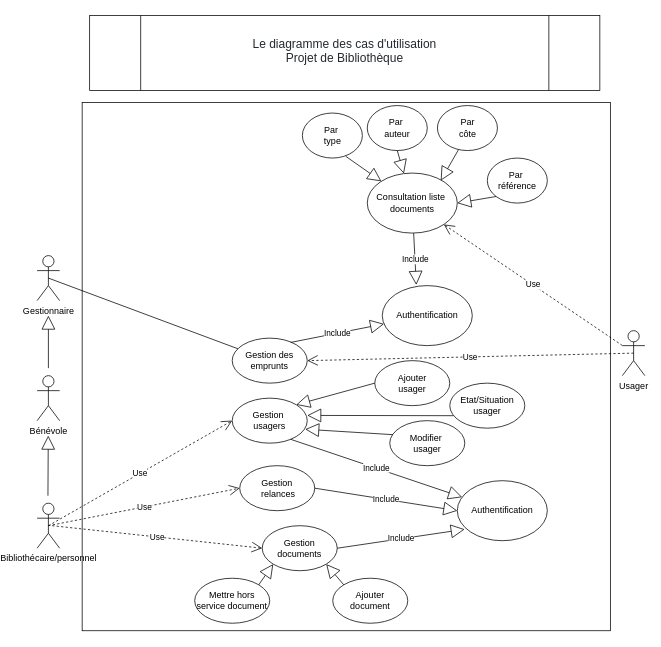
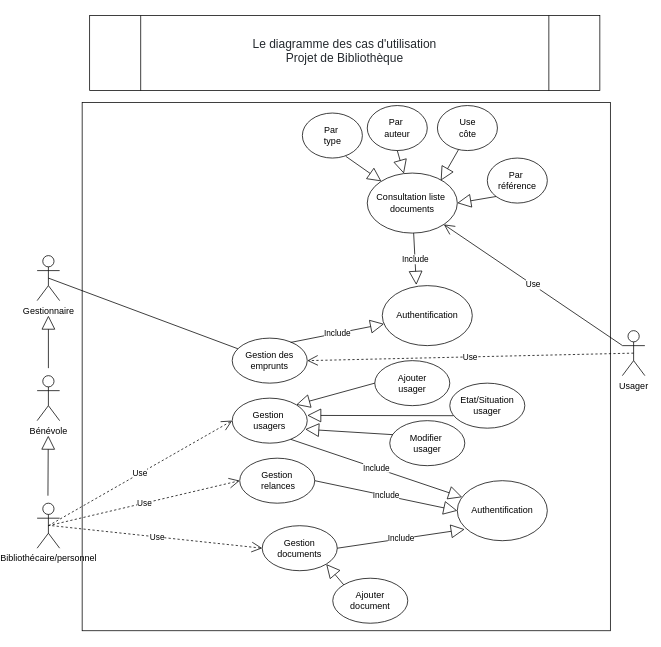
(468, 128) -> (468, 128)
(581, 317) -> (581, 317)
(277, 488) -> (277, 480)
(262, 580) -> none
(232, 600) -> none
